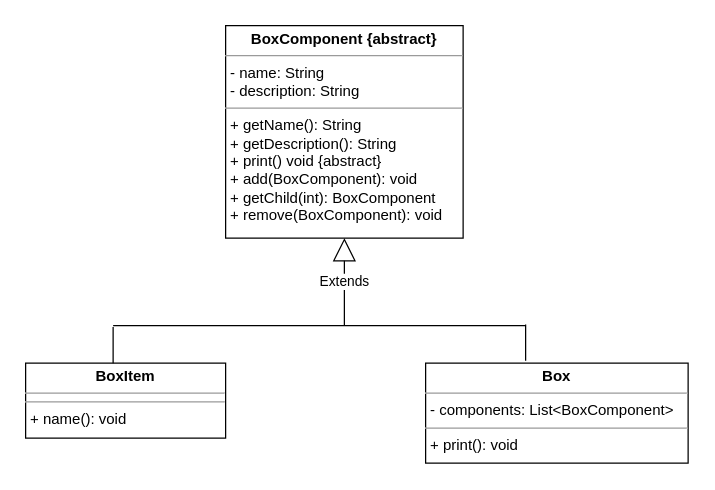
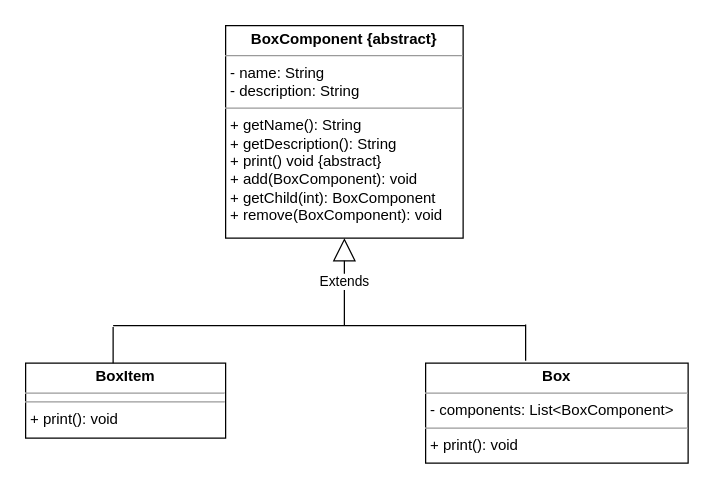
(77, 381) -> (79, 381)
